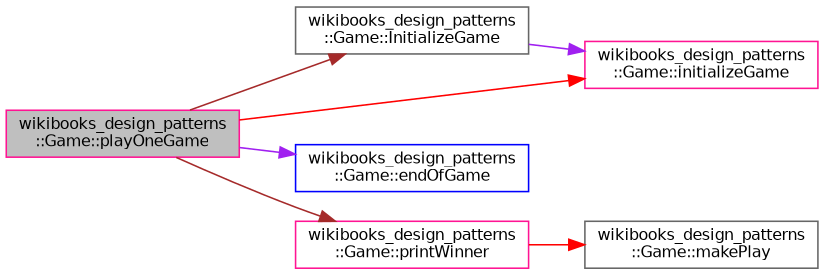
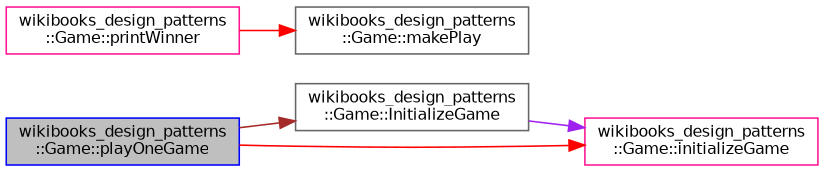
(123, 134) -> (123, 142)
(412, 168) -> none
(248, 188) -> none
